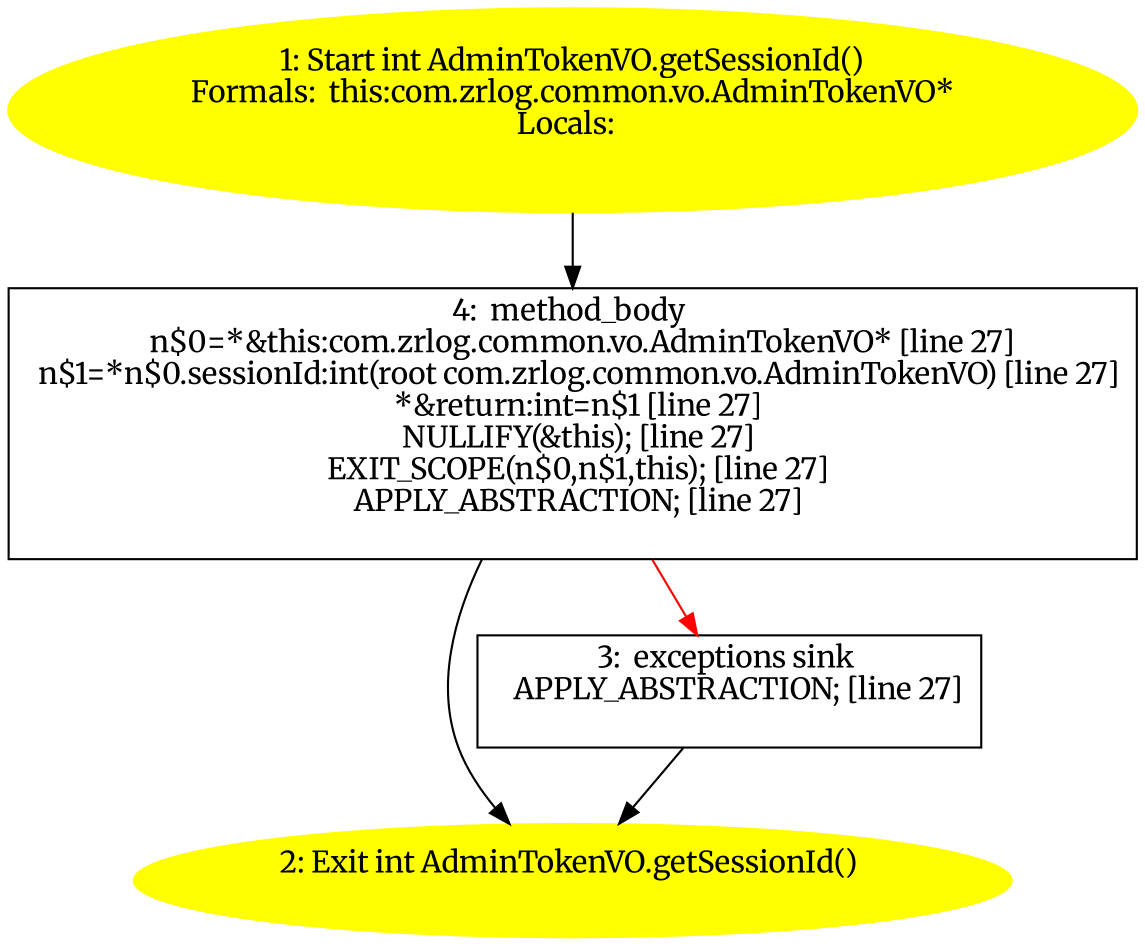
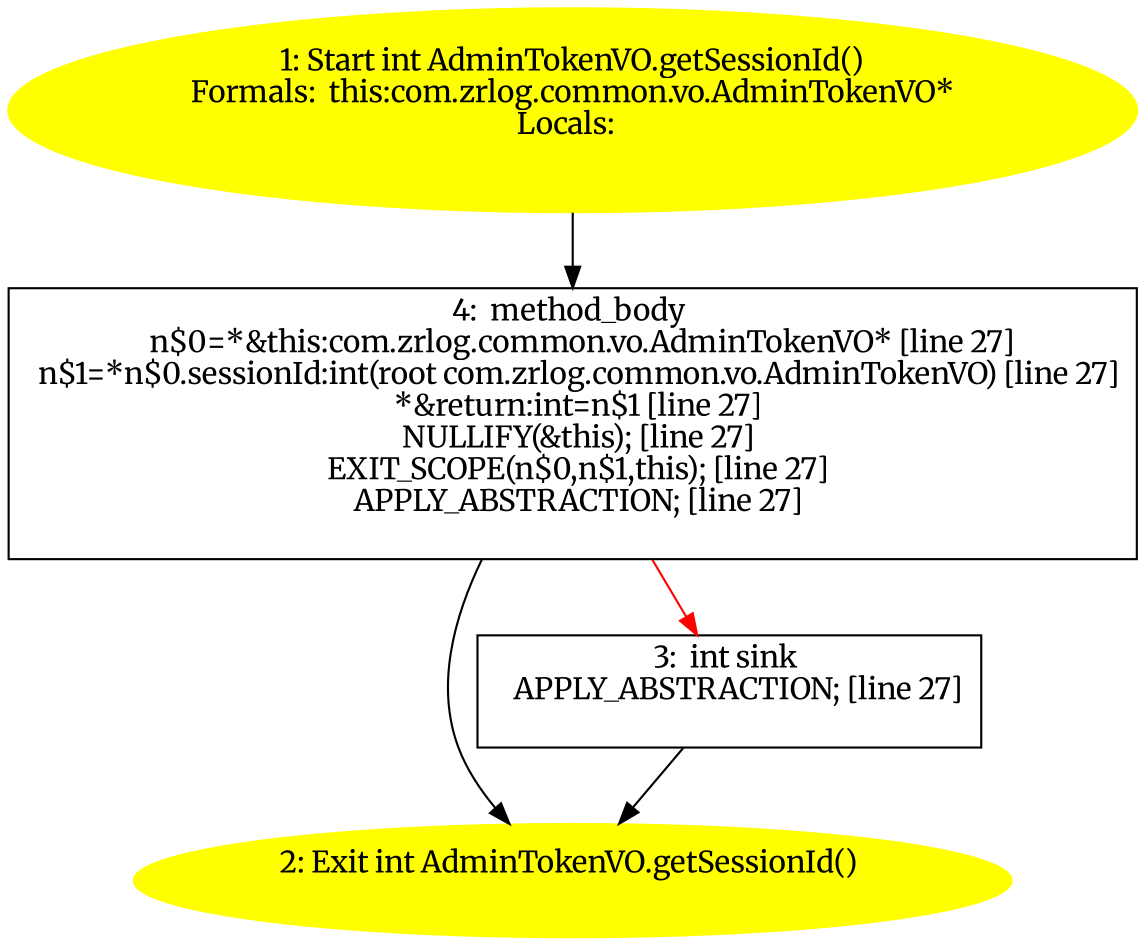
(729, 691) -> (729, 691)
